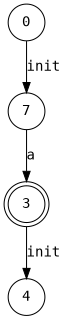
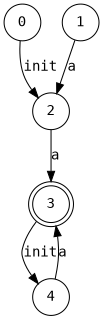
none -> (81, 22)
(27, 111) -> (51, 111)
none -> (58, 258)
